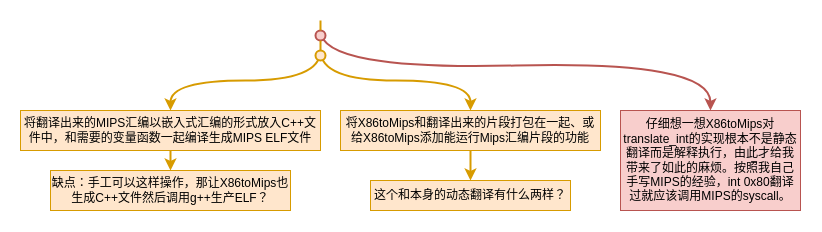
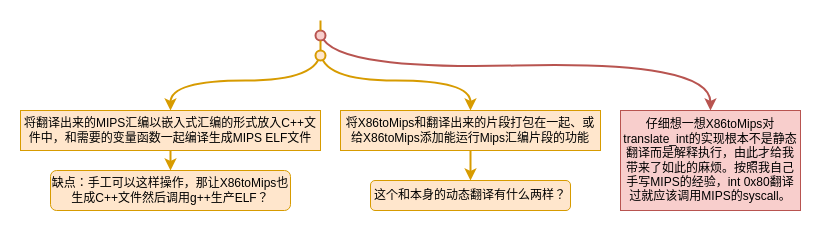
(171, 191) -> (171, 191)
(471, 196) -> (471, 196)
